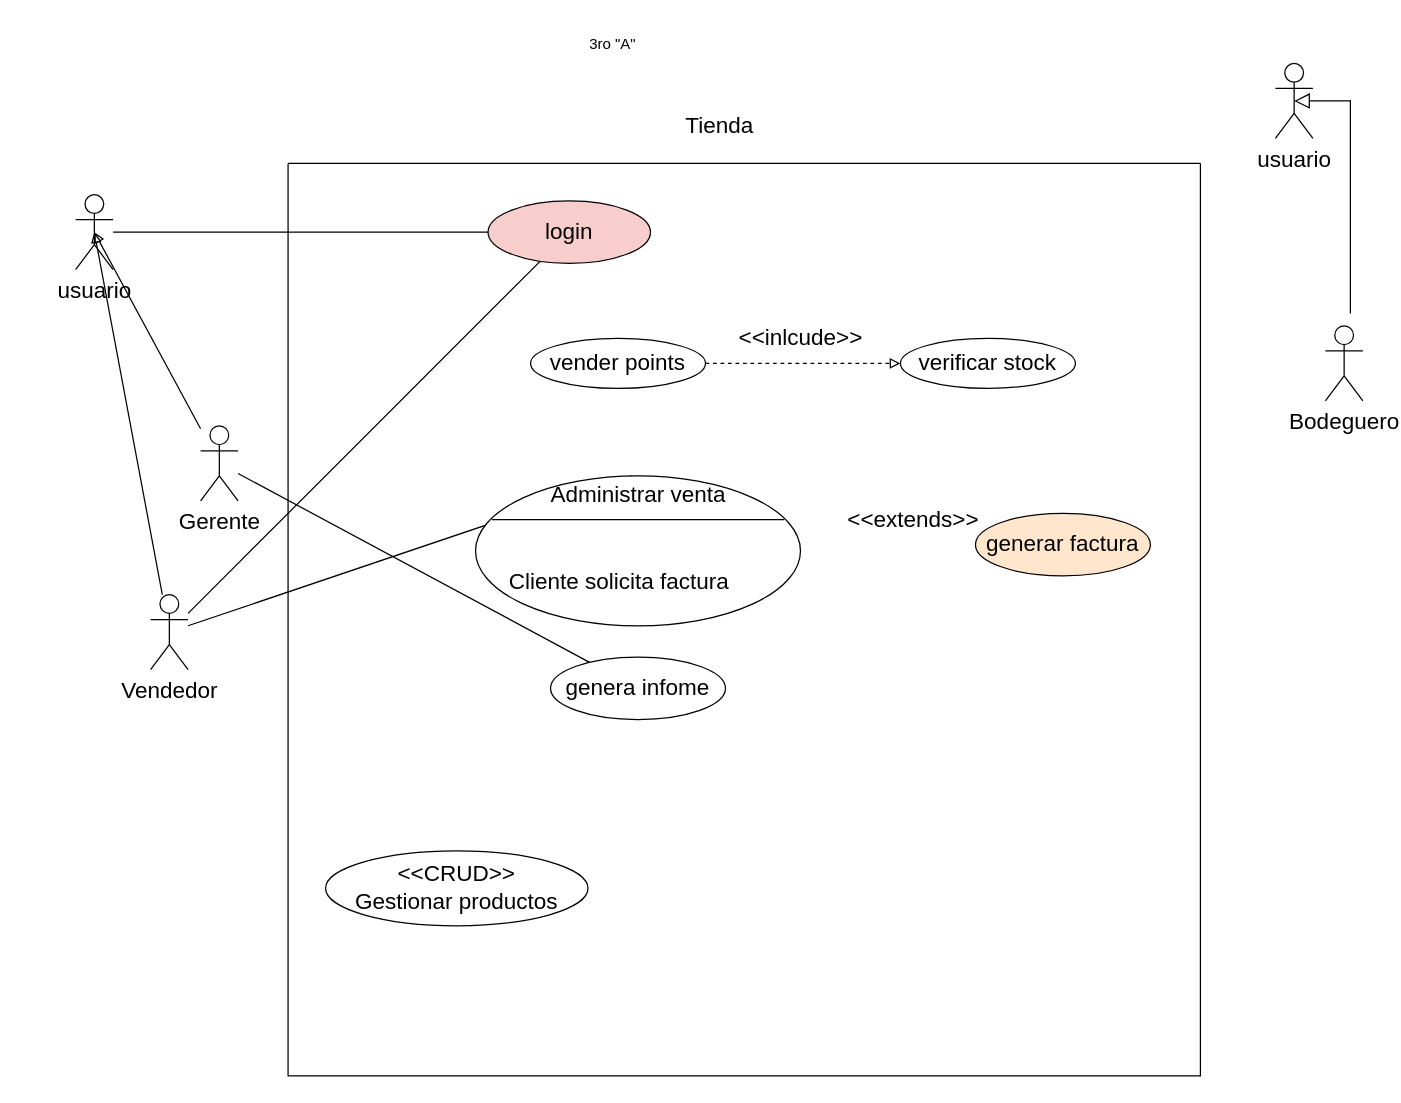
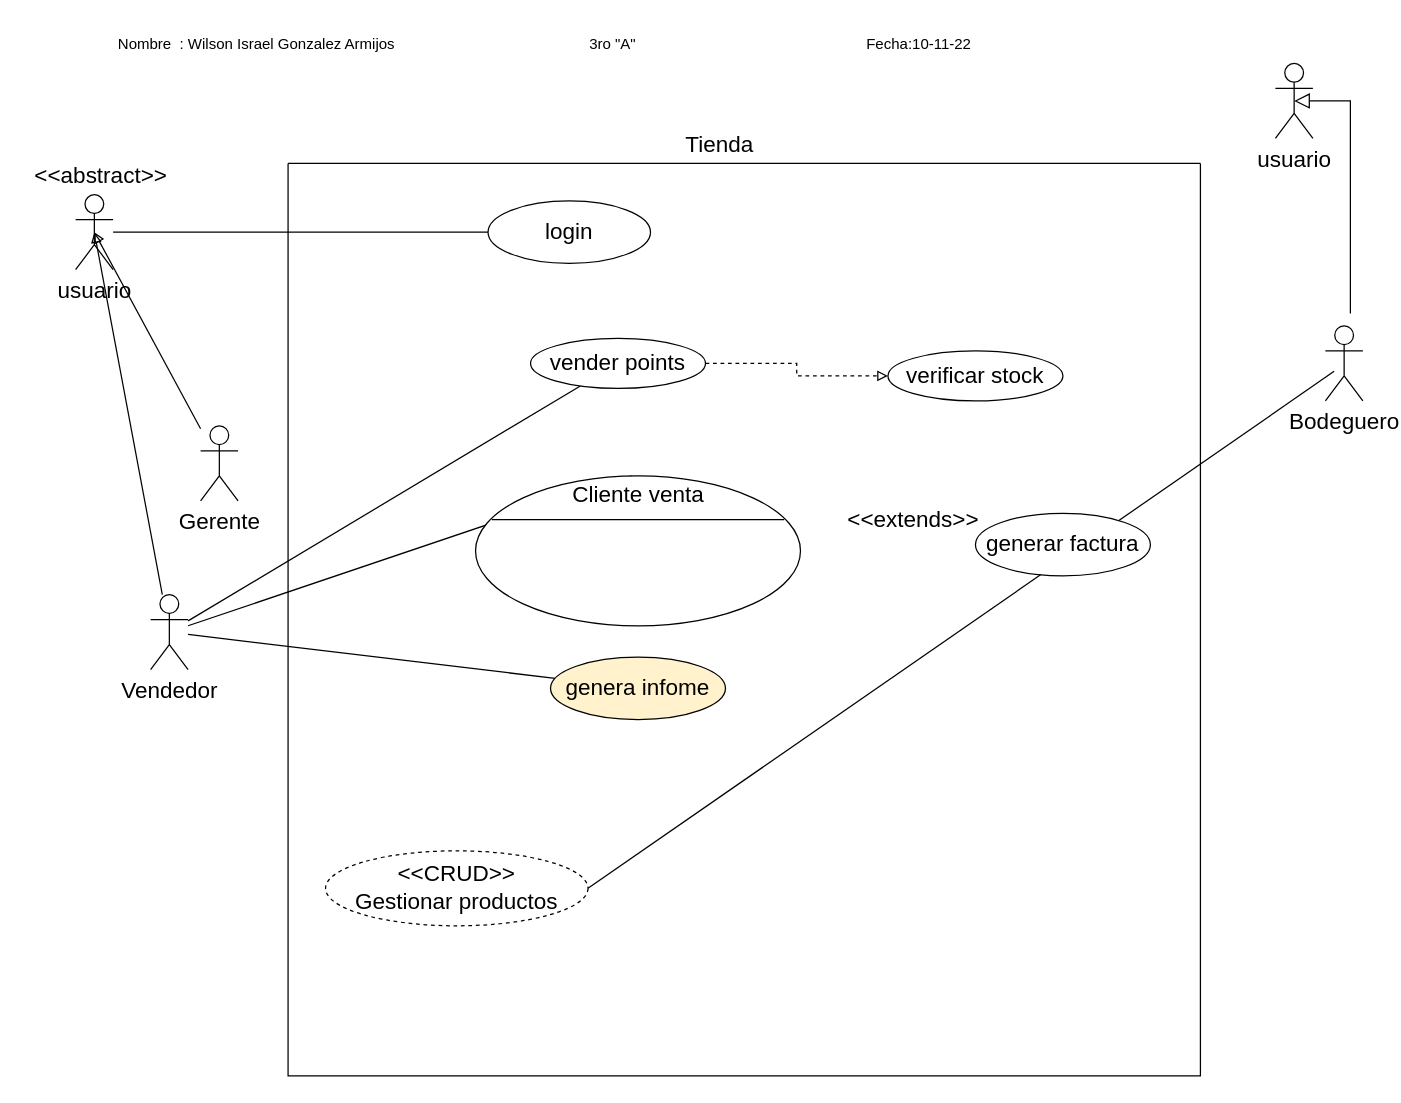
none -> (257, 44)
none -> (919, 44)
(719, 126) -> (719, 144)
none -> (101, 176)
(569, 232) -> (569, 232)
(801, 338) -> none
(988, 363) -> (976, 376)
(364, 437) -> (386, 502)
(639, 494) -> (639, 494)
(1063, 544) -> (1063, 544)
(413, 567) -> none
(638, 582) -> none
none -> (371, 656)
(638, 688) -> (638, 688)
none -> (815, 731)
(457, 888) -> (457, 888)
